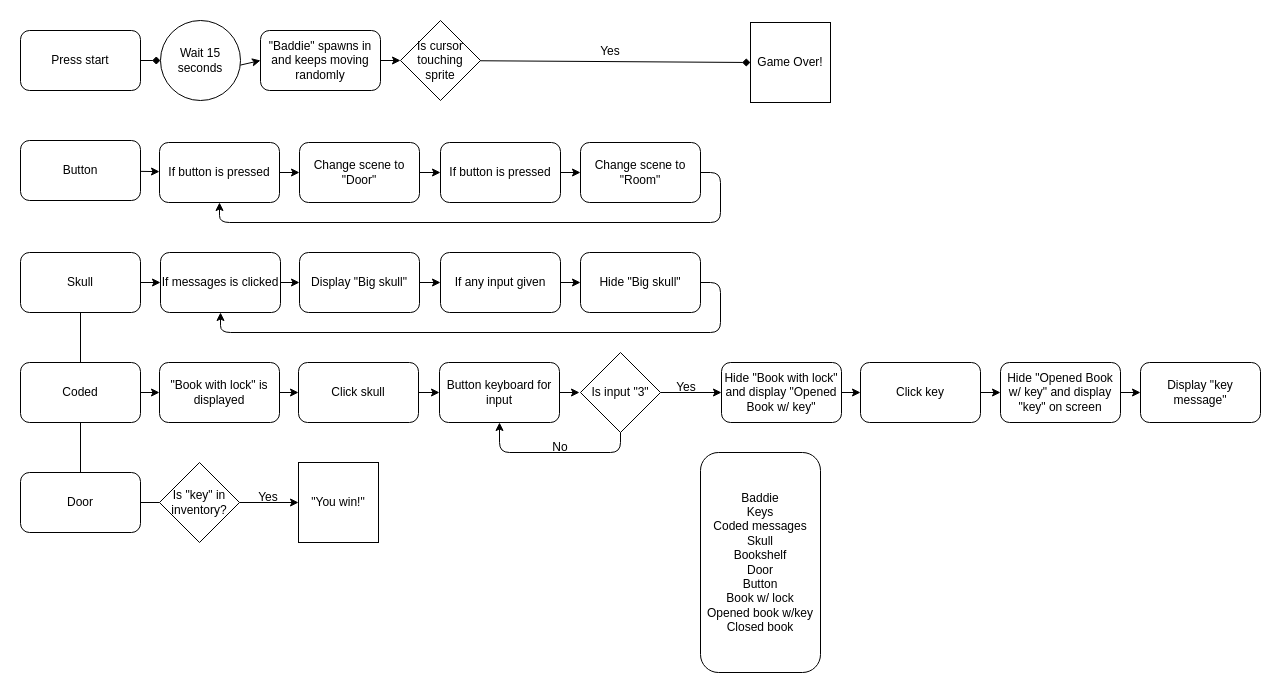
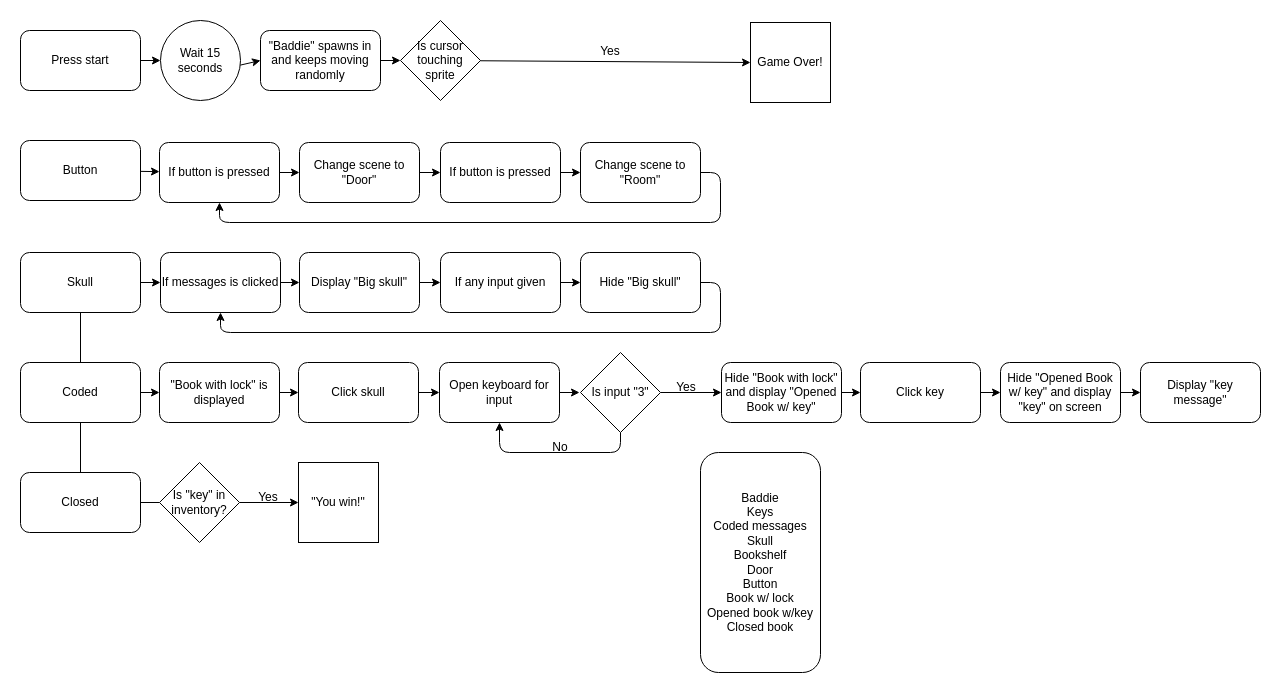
(152, 61) -> (152, 61)
(742, 62) -> (742, 62)
(500, 393) -> (500, 393)
(81, 503) -> (81, 503)
